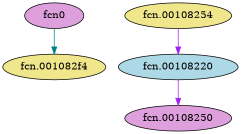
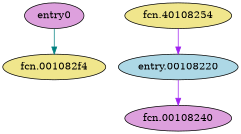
(54, 16) -> (54, 16)
(178, 16) -> (178, 16)
(178, 67) -> (178, 67)
(178, 118) -> (178, 118)
